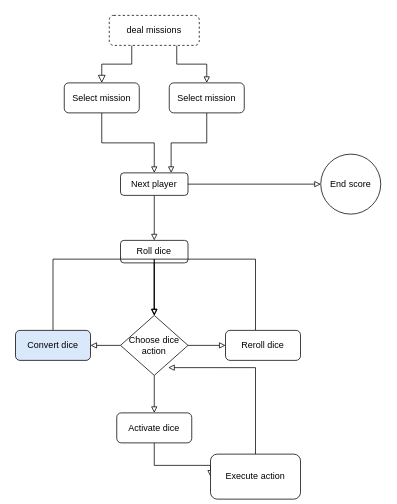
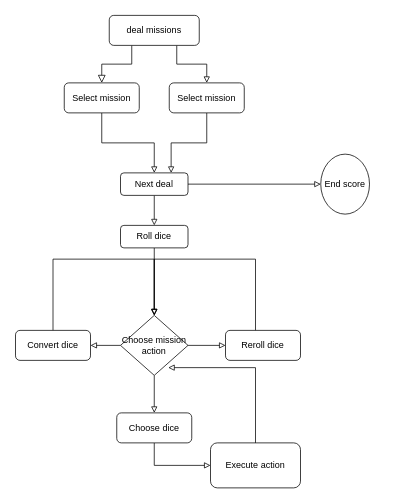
(154, 30) -> (154, 30)
(154, 184) -> (154, 184)
(351, 184) -> (345, 184)
(154, 252) -> (154, 237)
(53, 345) -> (53, 345)
(154, 345) -> (154, 345)
(154, 428) -> (154, 428)
(255, 477) -> (255, 465)
